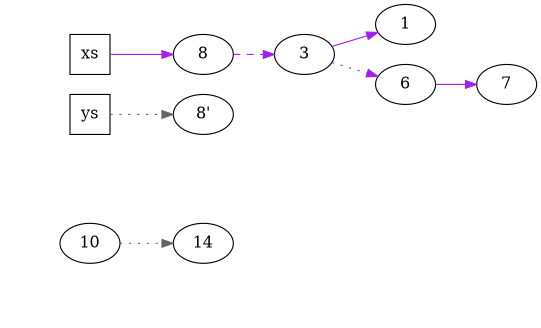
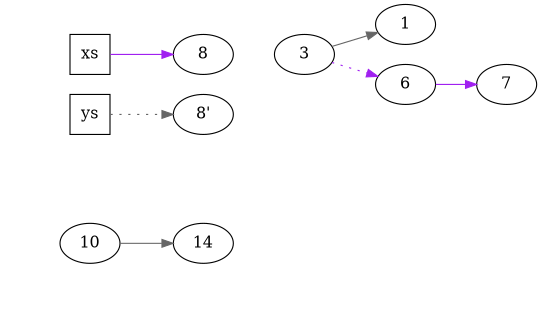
(350, 41) -> (350, 41)
(248, 54) -> none
(141, 243) -> (141, 243)
